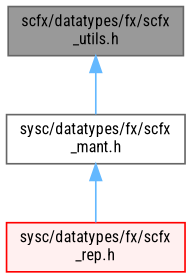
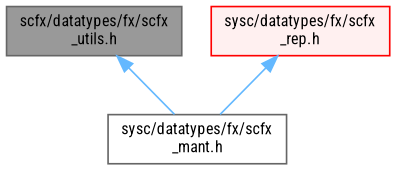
(96, 202) -> (243, 91)
